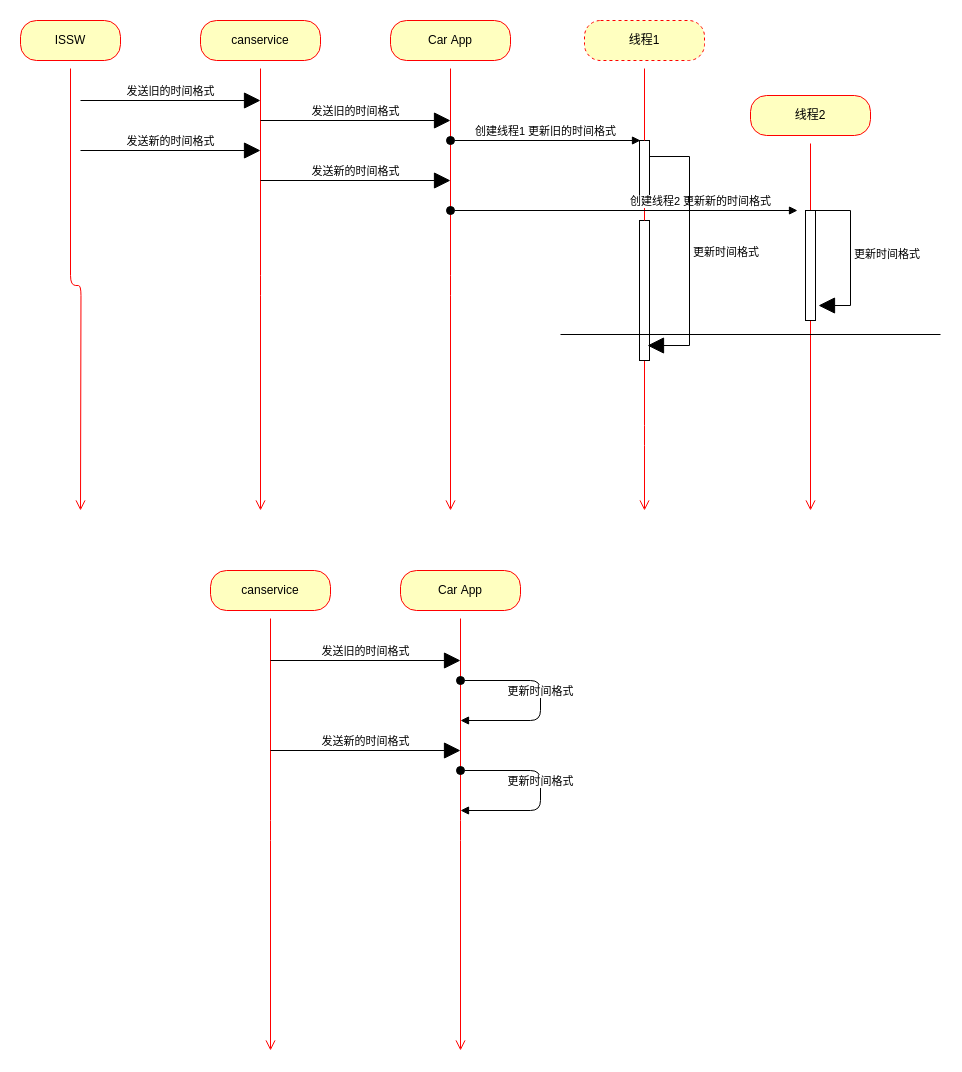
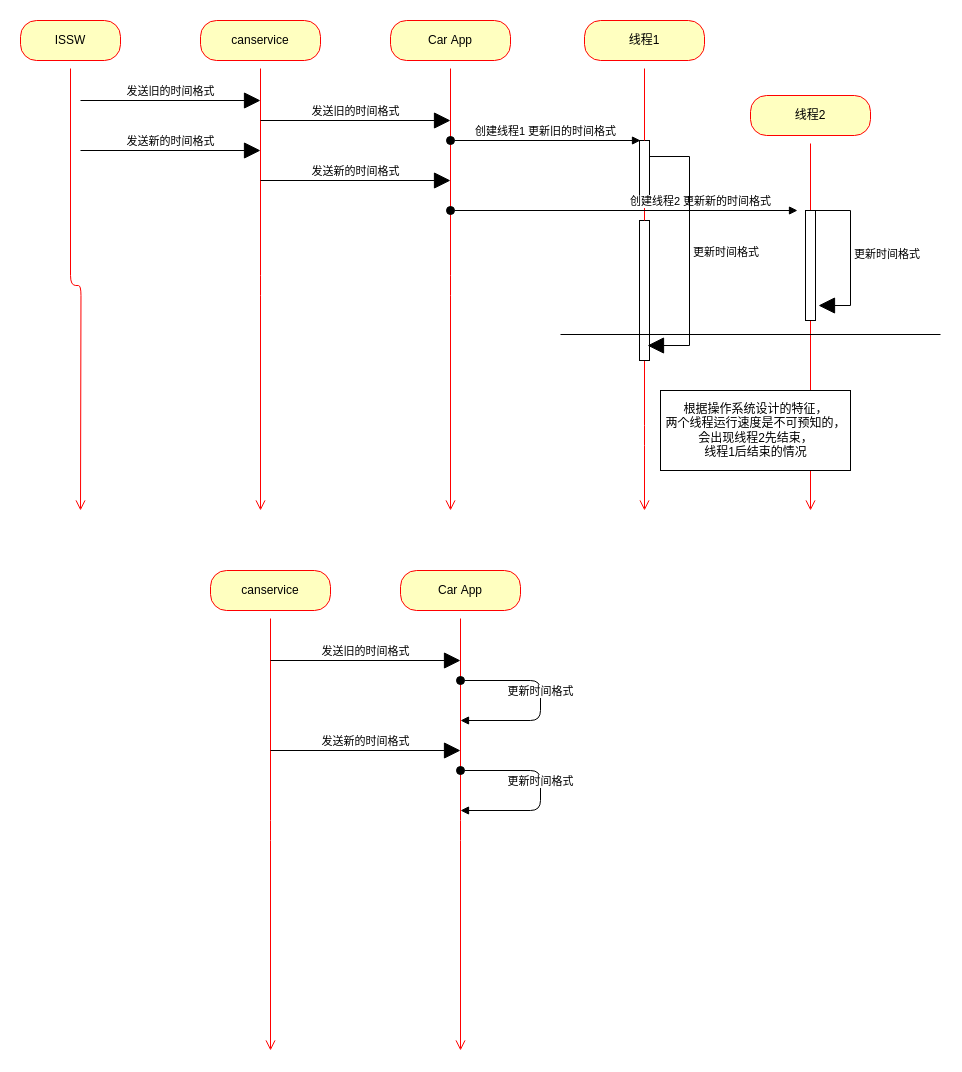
(645, 41) -> (645, 41)
none -> (756, 431)
